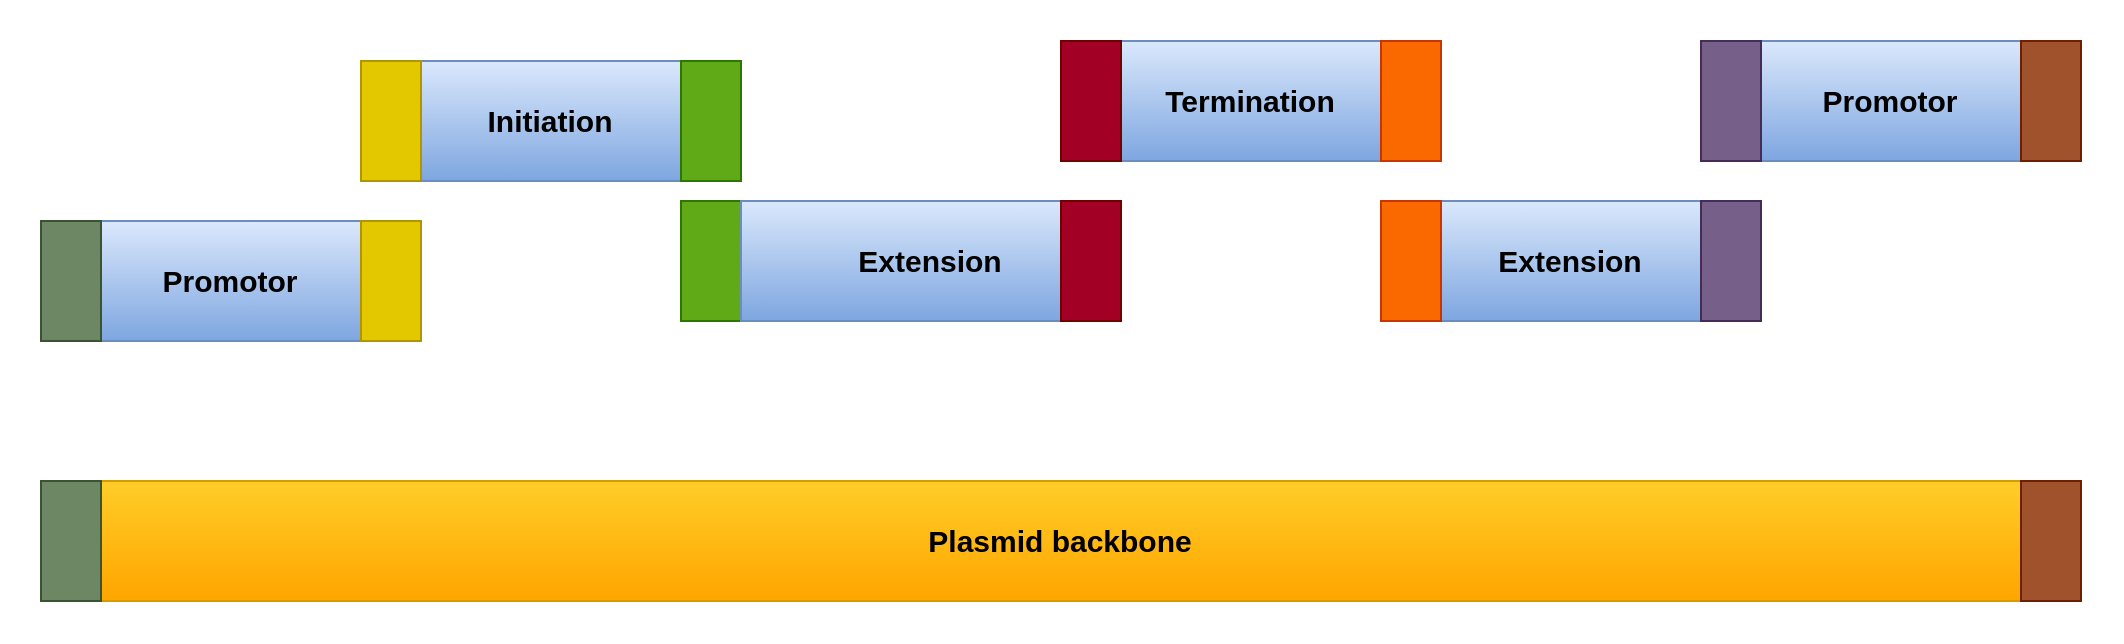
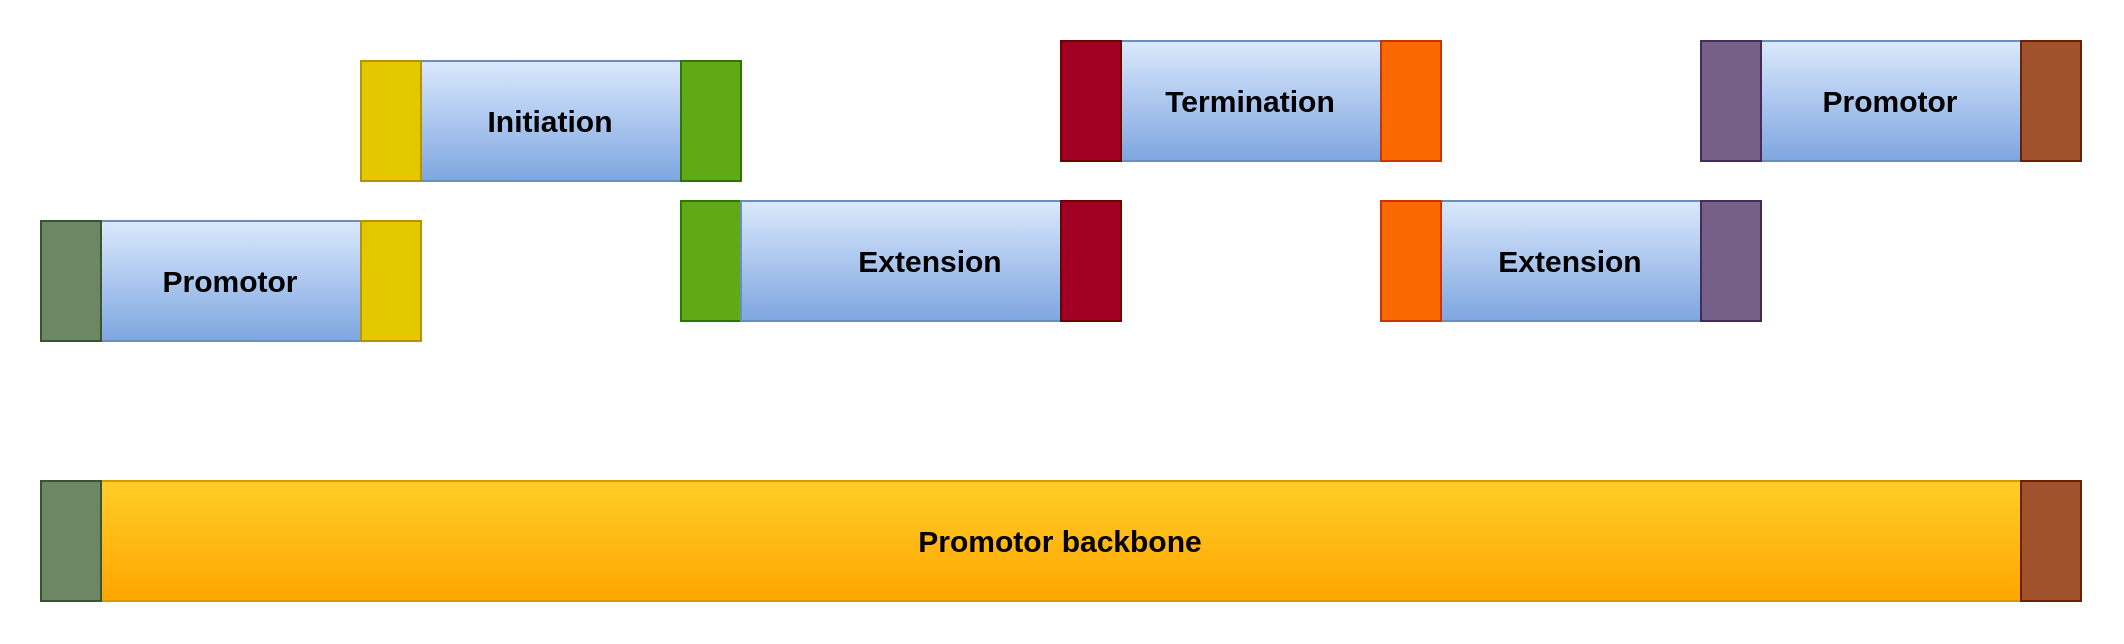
(1061, 541) -> (1061, 541)
